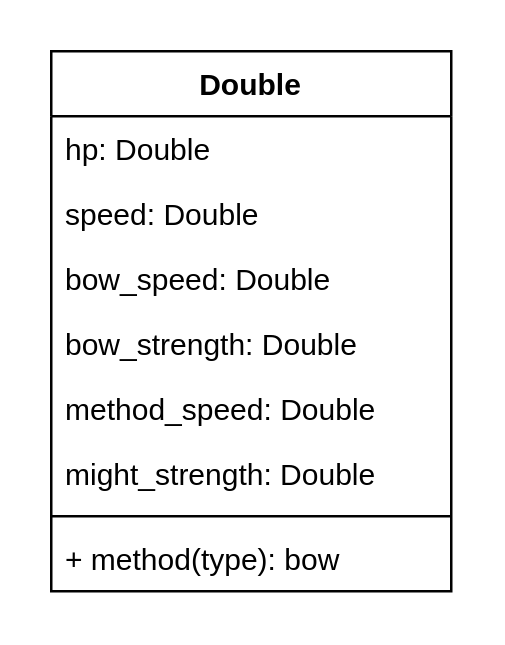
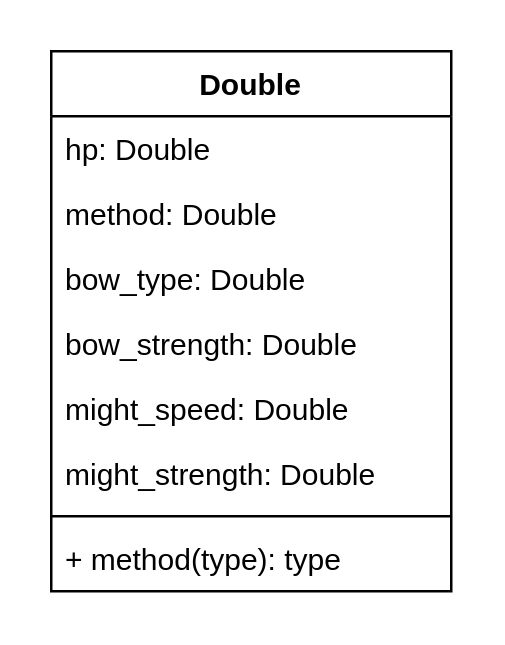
(163, 215) -> (171, 215)
(196, 280) -> (188, 280)
(221, 410) -> (209, 410)
(213, 560) -> (221, 560)
